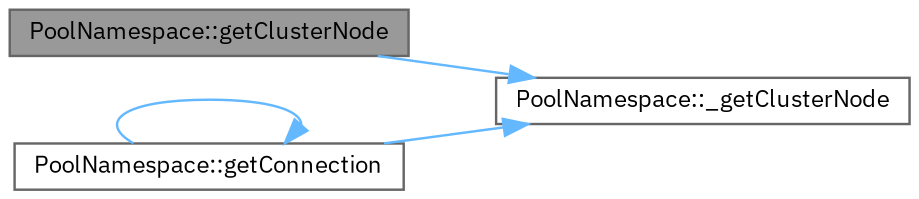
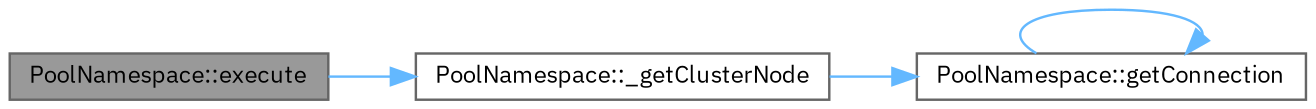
(209, 33) -> (169, 77)
(444, 135) -> (861, 77)
